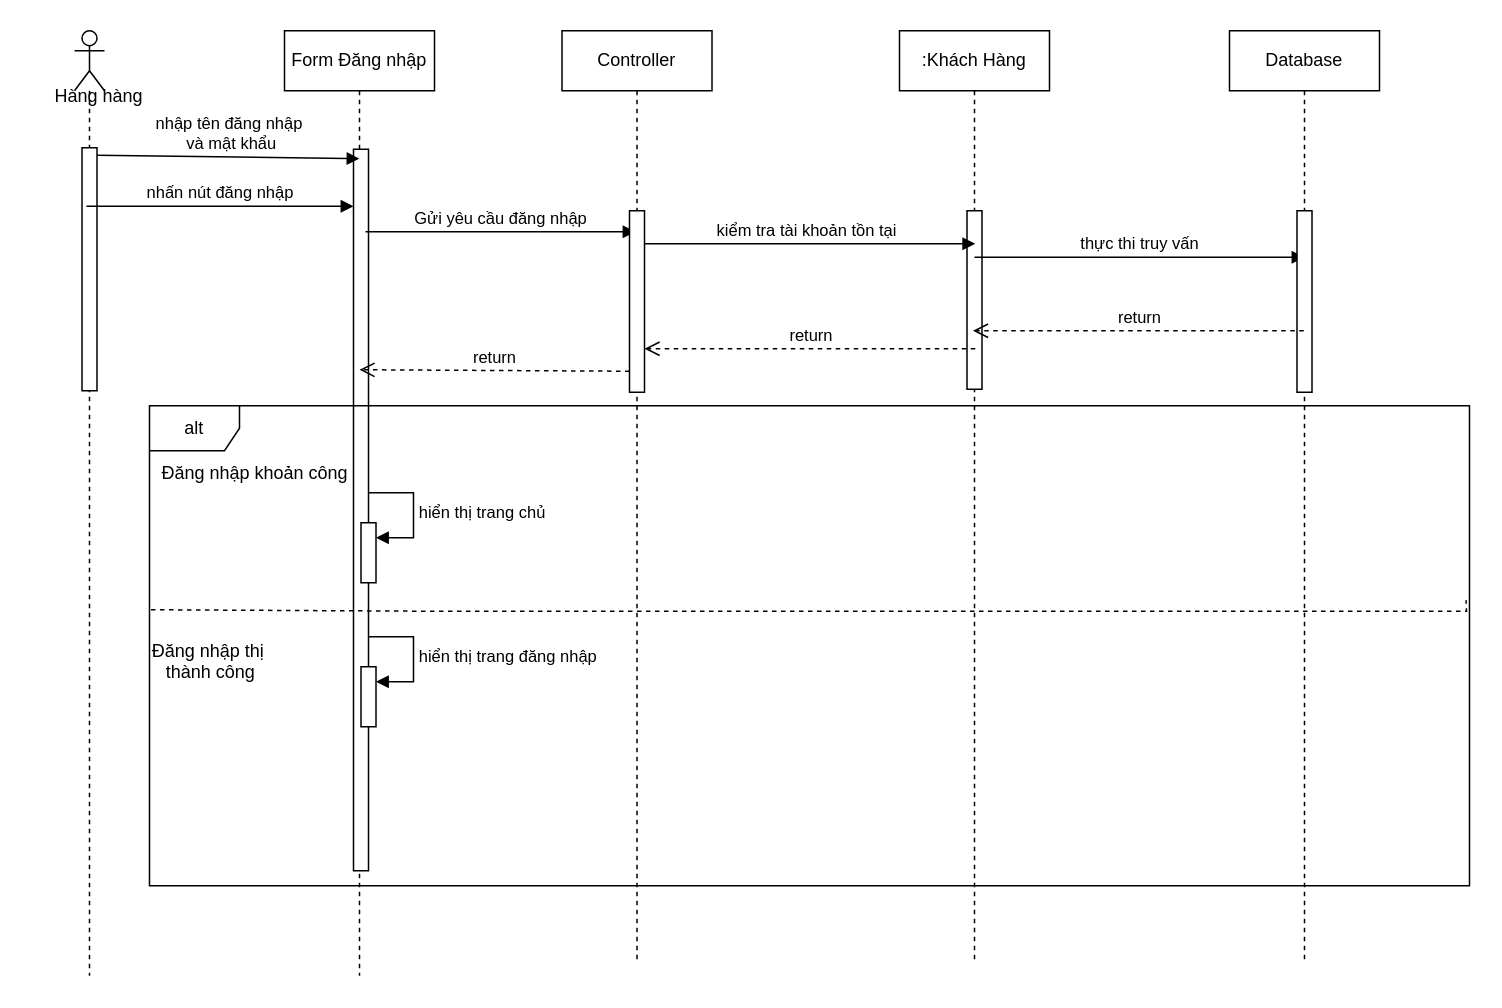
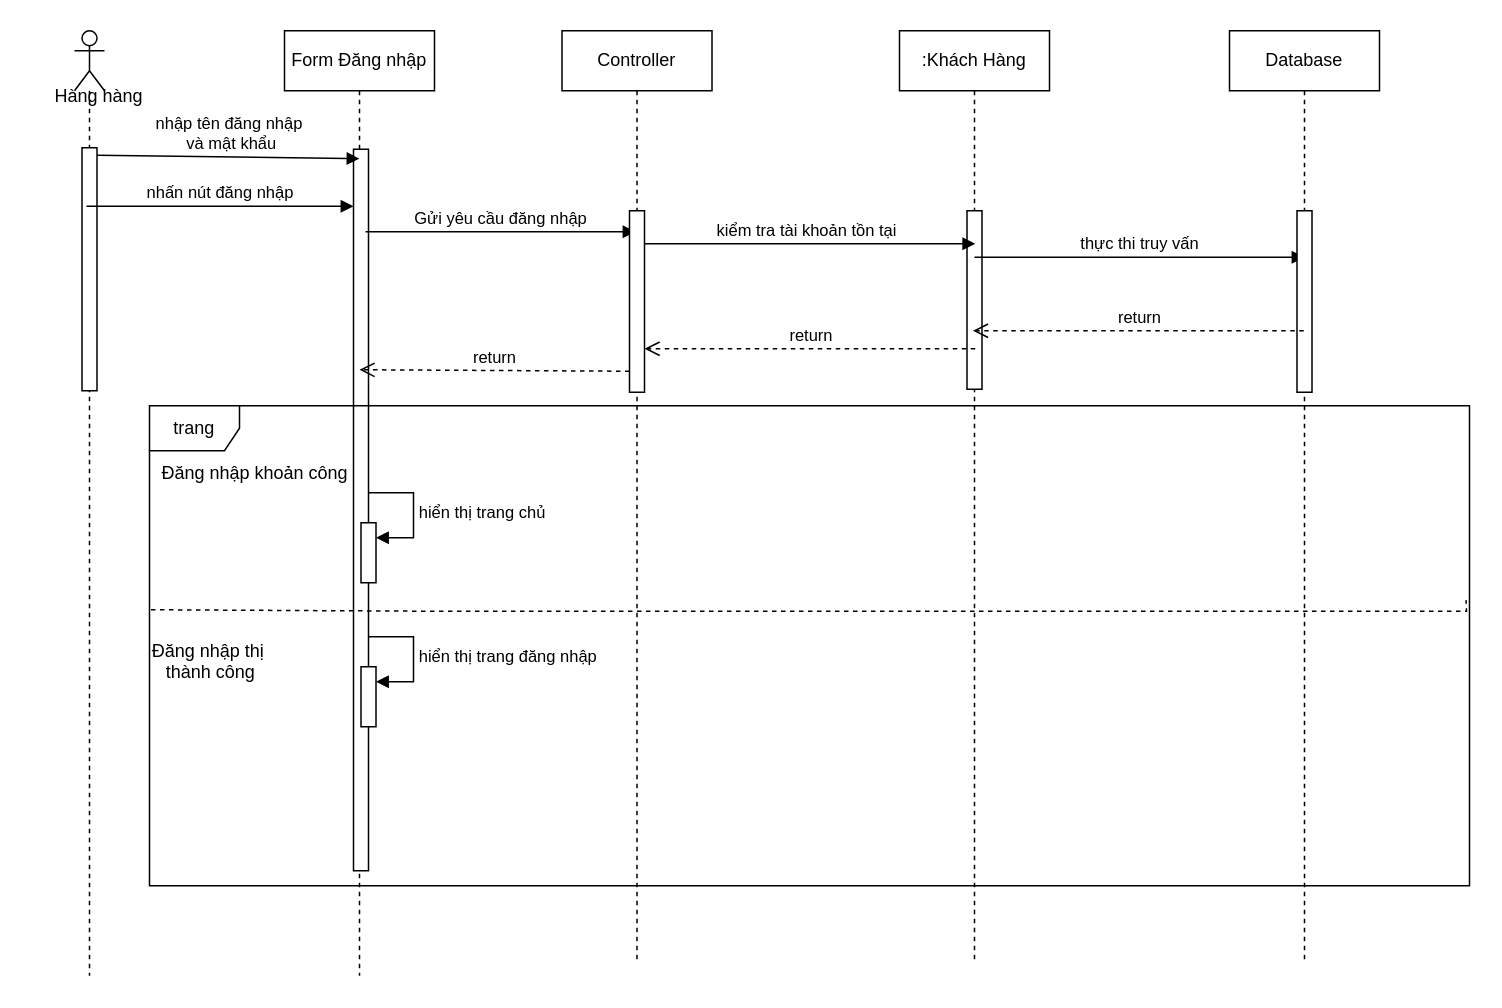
(194, 428) -> (194, 428)
